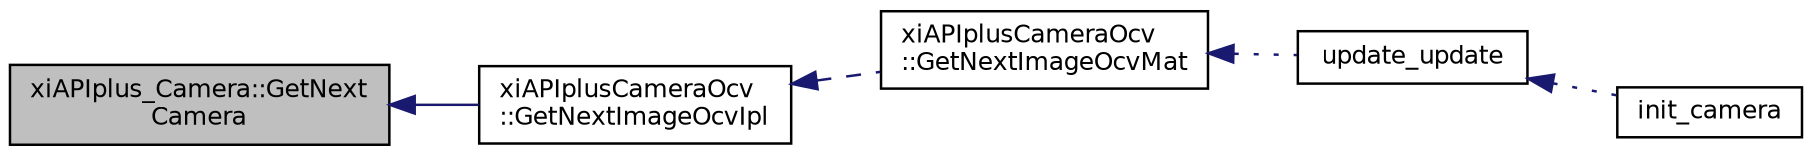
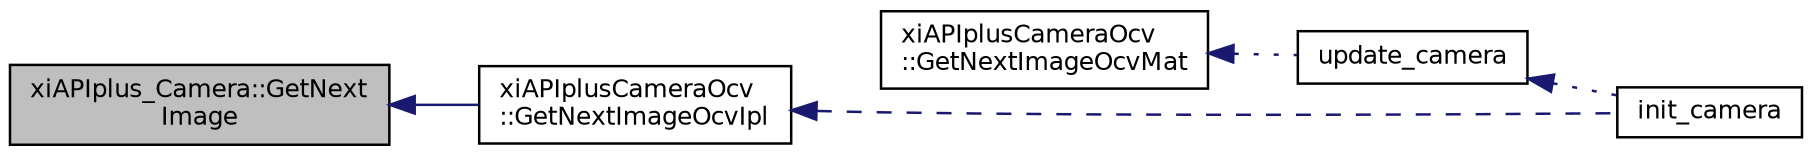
(1413, 57) -> (1413, 57)
(848, 76) -> (1217, 115)
(200, 105) -> (200, 105)
